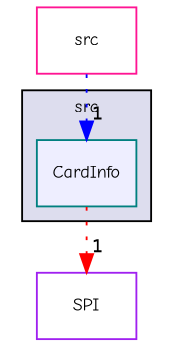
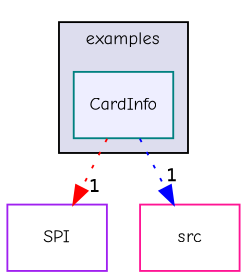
(87, 101) -> (153, 164)
(87, 108) -> (123, 40)
